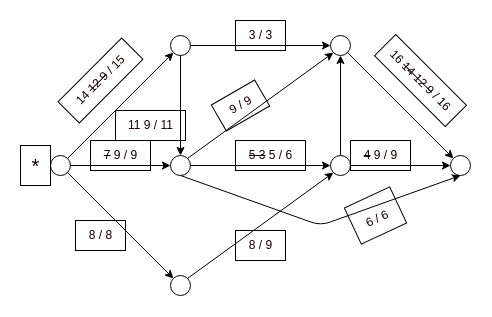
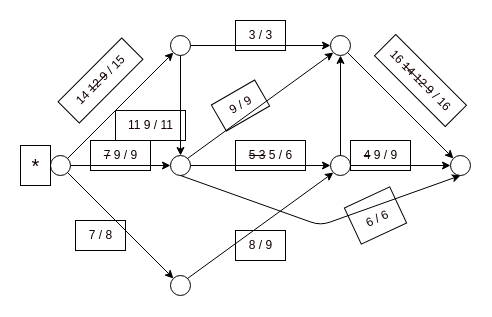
(101, 236) -> (101, 236)
